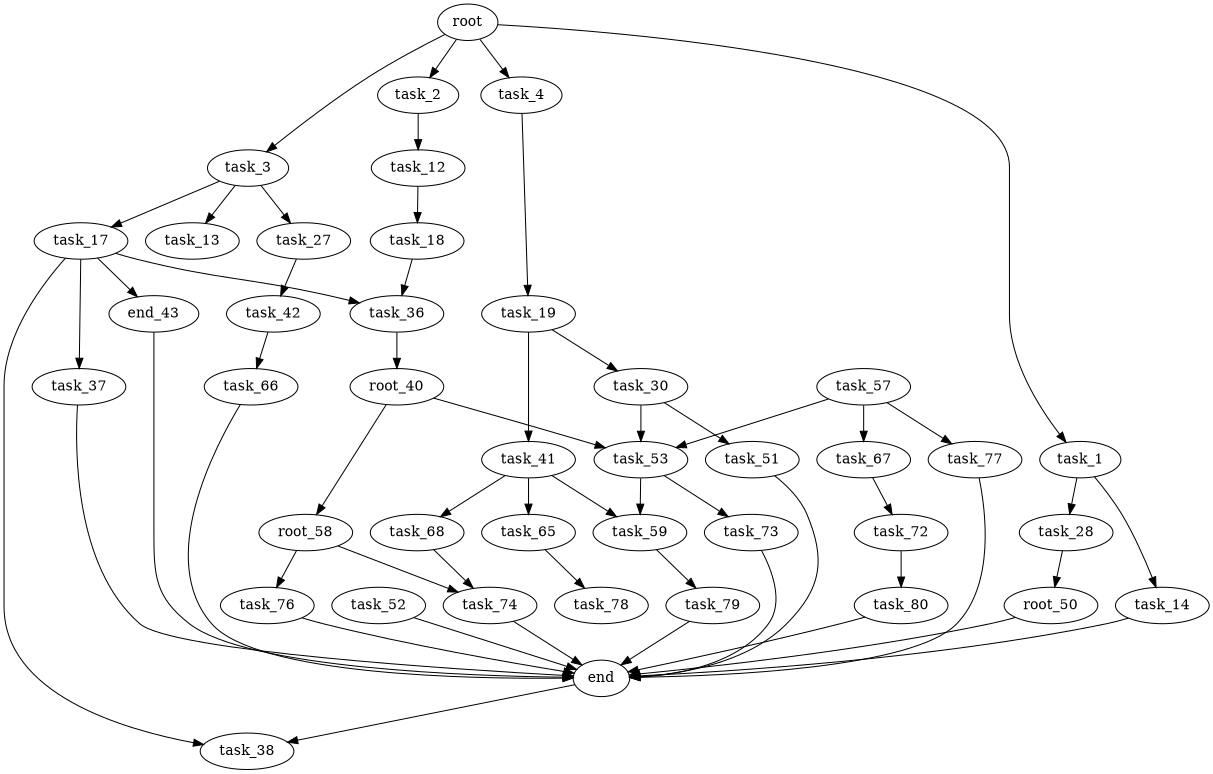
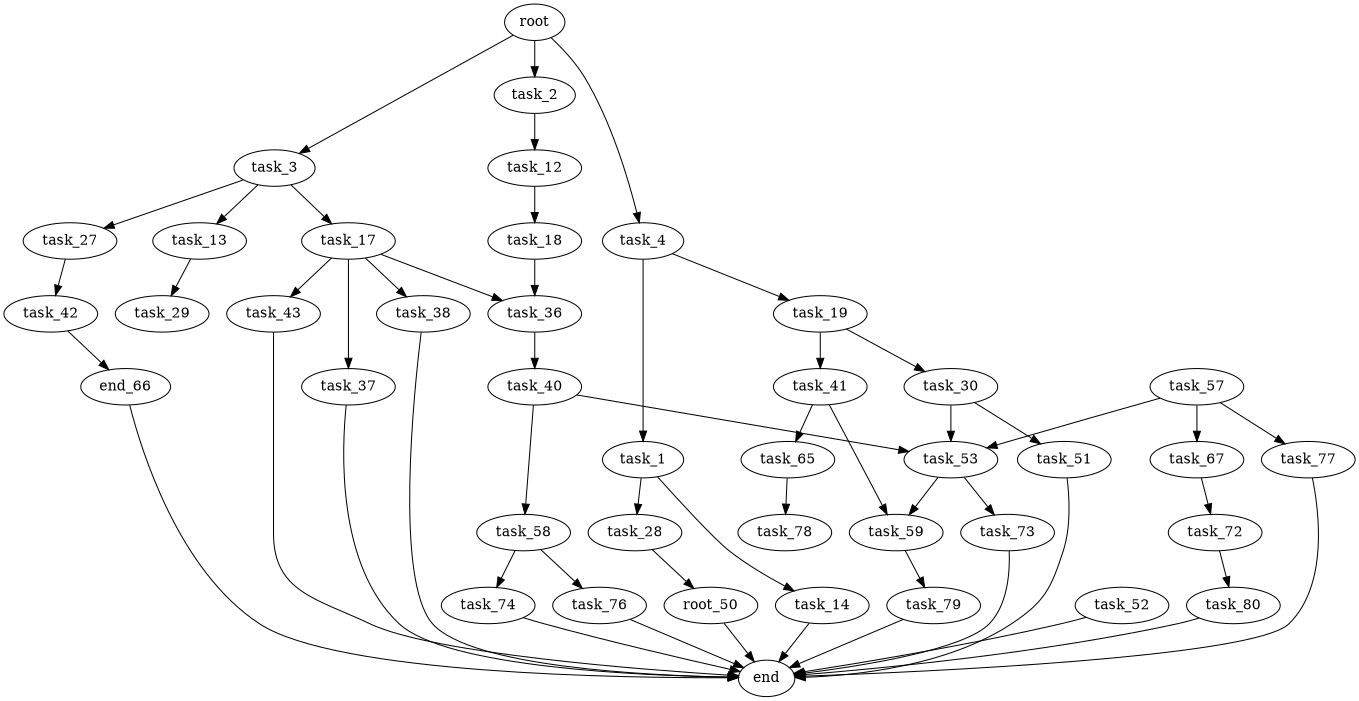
(908, 87) -> (643, 345)
(154, 314) -> (274, 314)
none -> (162, 314)
(251, 387) -> (126, 387)
(397, 387) -> (535, 387)
(306, 533) -> (524, 533)
(417, 533) -> none
(436, 712) -> (436, 626)
